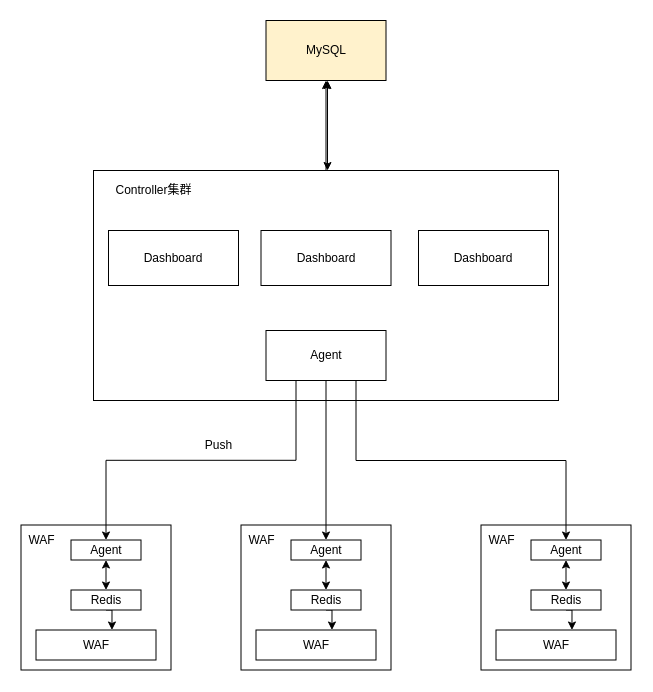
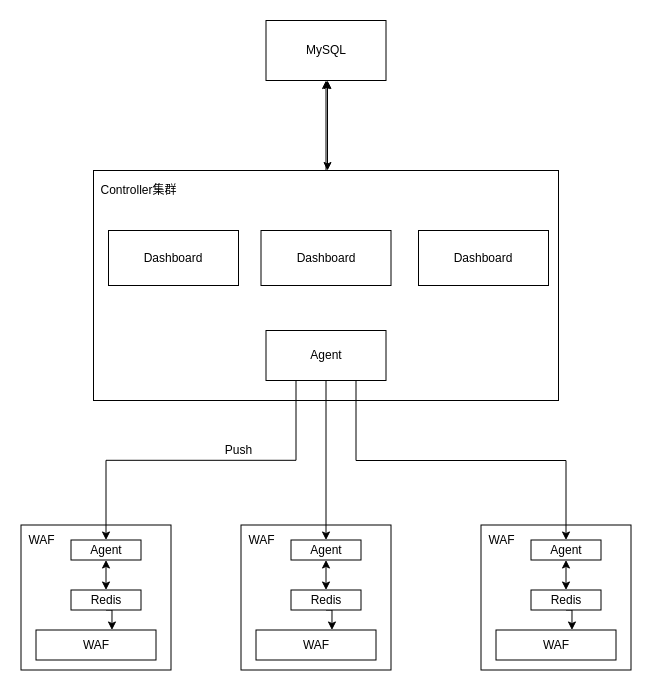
(326, 51) -> (326, 51)
(154, 191) -> (139, 191)
(219, 446) -> (239, 451)
